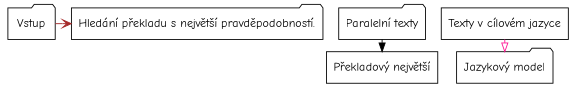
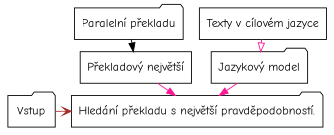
(382, 24) -> (129, 24)
none -> (163, 87)
none -> (232, 87)
